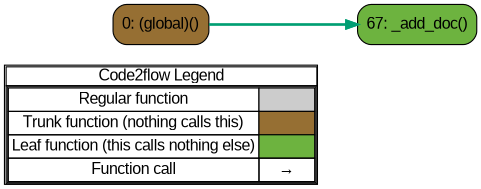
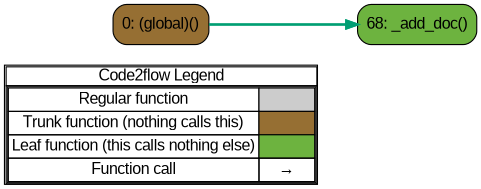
(417, 25) -> (417, 25)
